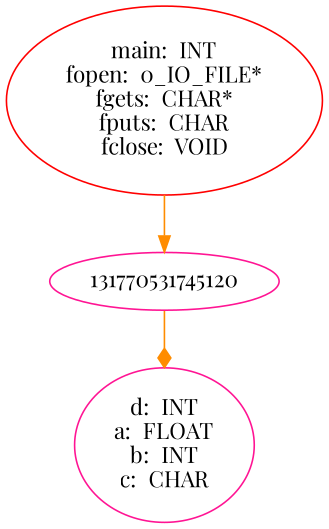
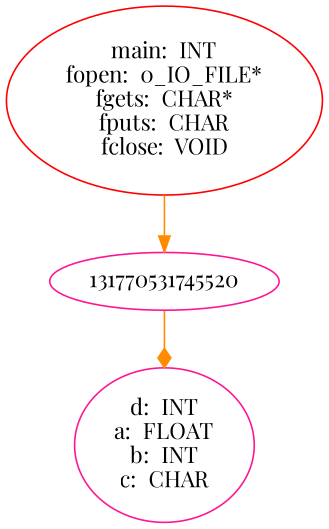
(164, 281) -> (164, 281)
